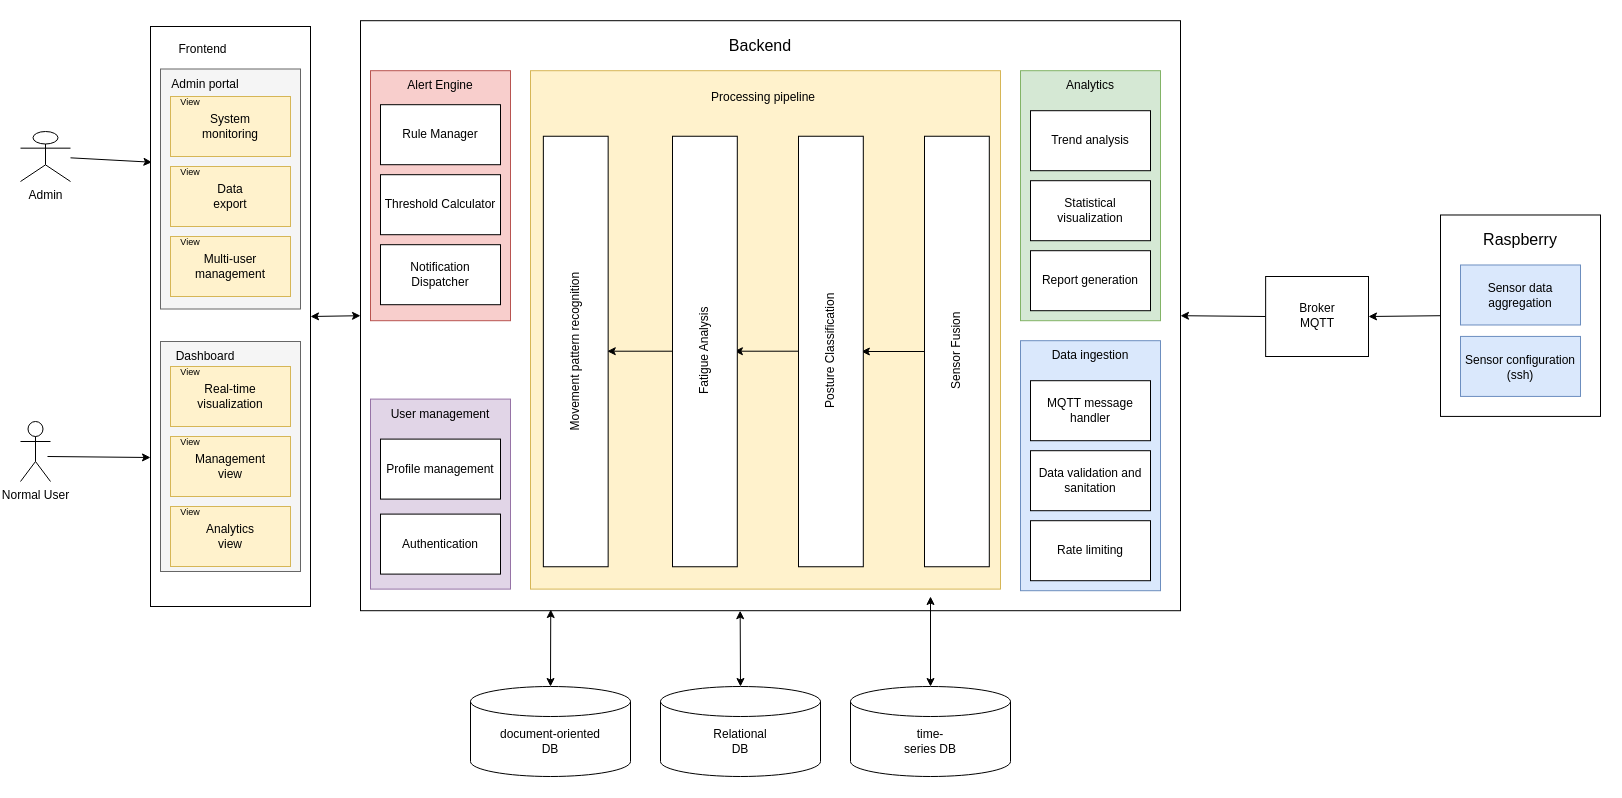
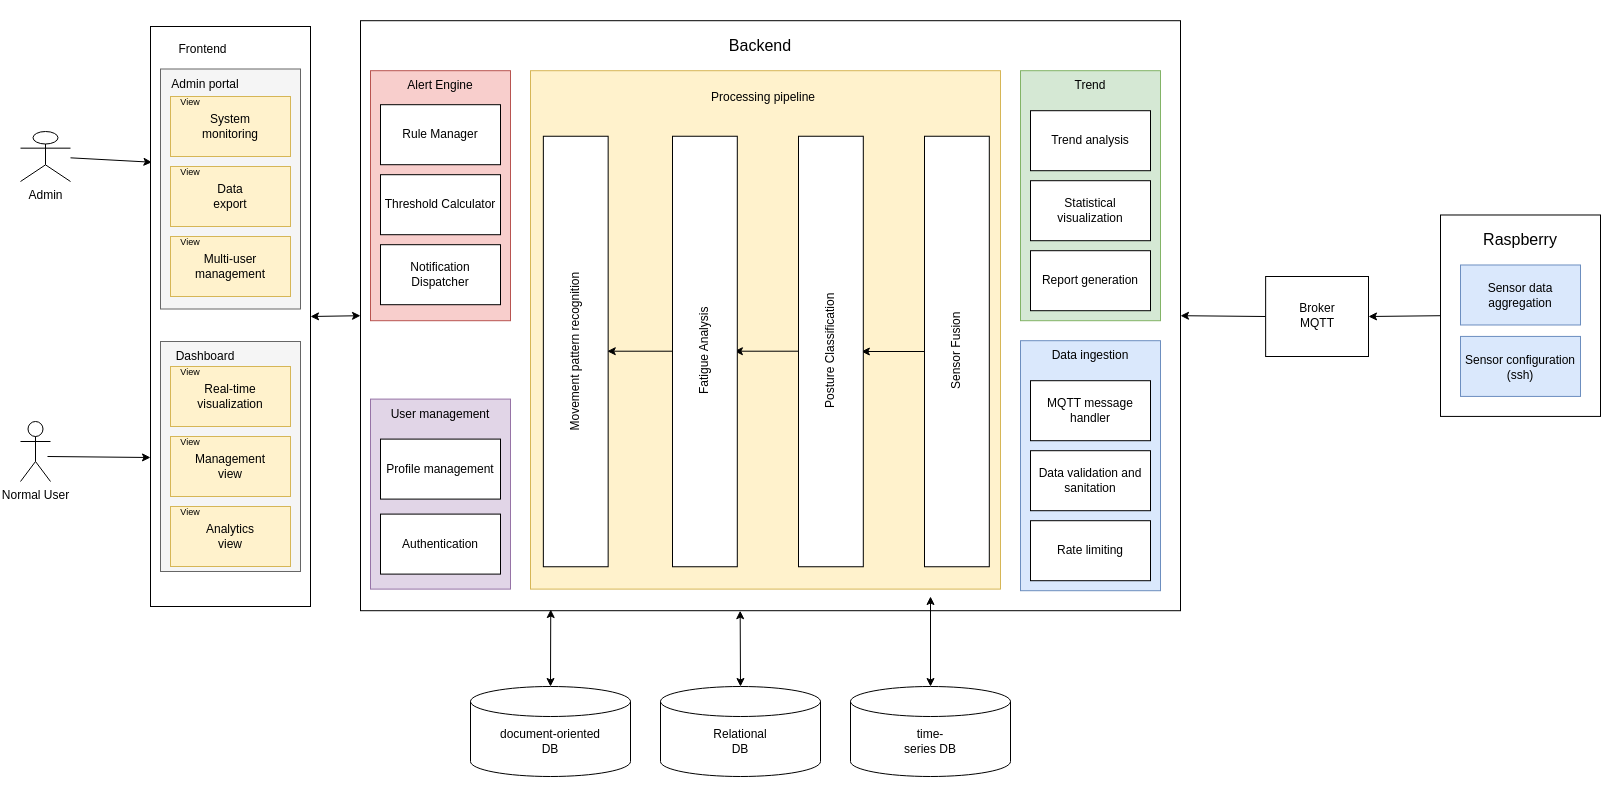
(1091, 86) -> (1091, 86)
